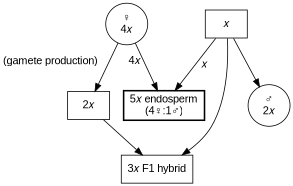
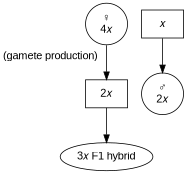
(222, 100) -> none
(164, 105) -> none
(157, 169) -> (107, 157)
